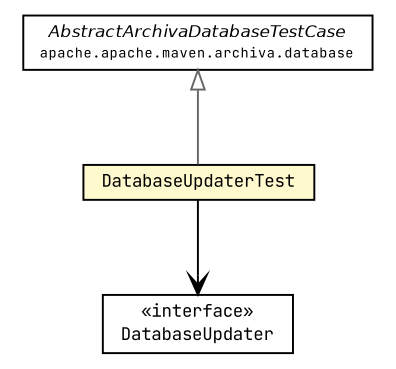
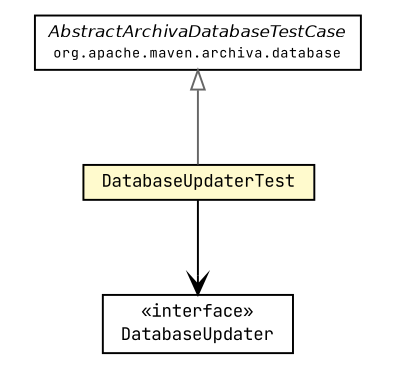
(198, 53) -> (198, 53)
